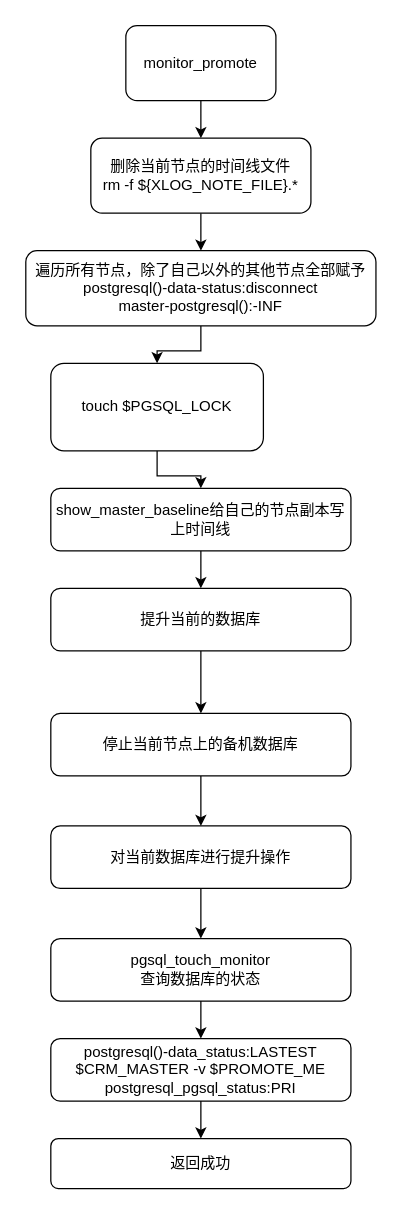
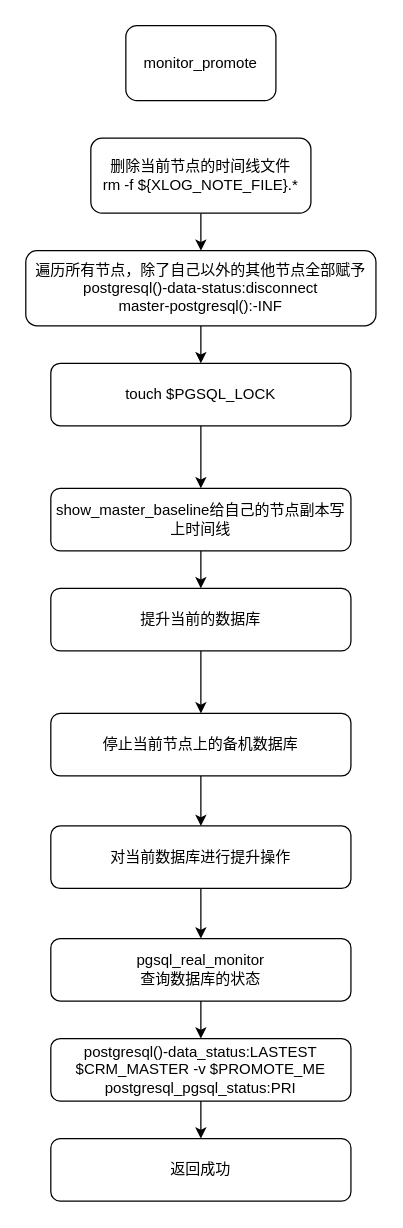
(201, 124) -> none
(157, 407) -> (201, 394)
(201, 969) -> (201, 969)
(201, 1163) -> (201, 1169)
